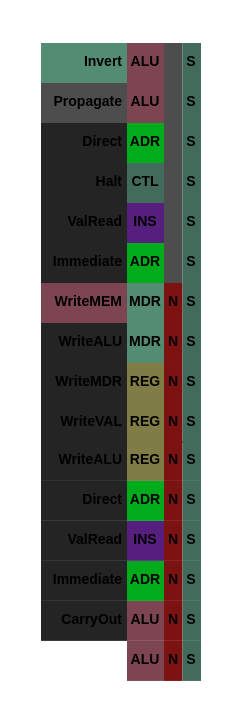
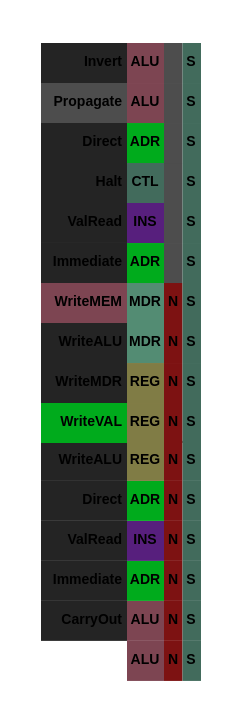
(84, 63) -> (84, 63)
(84, 423) -> (84, 423)
